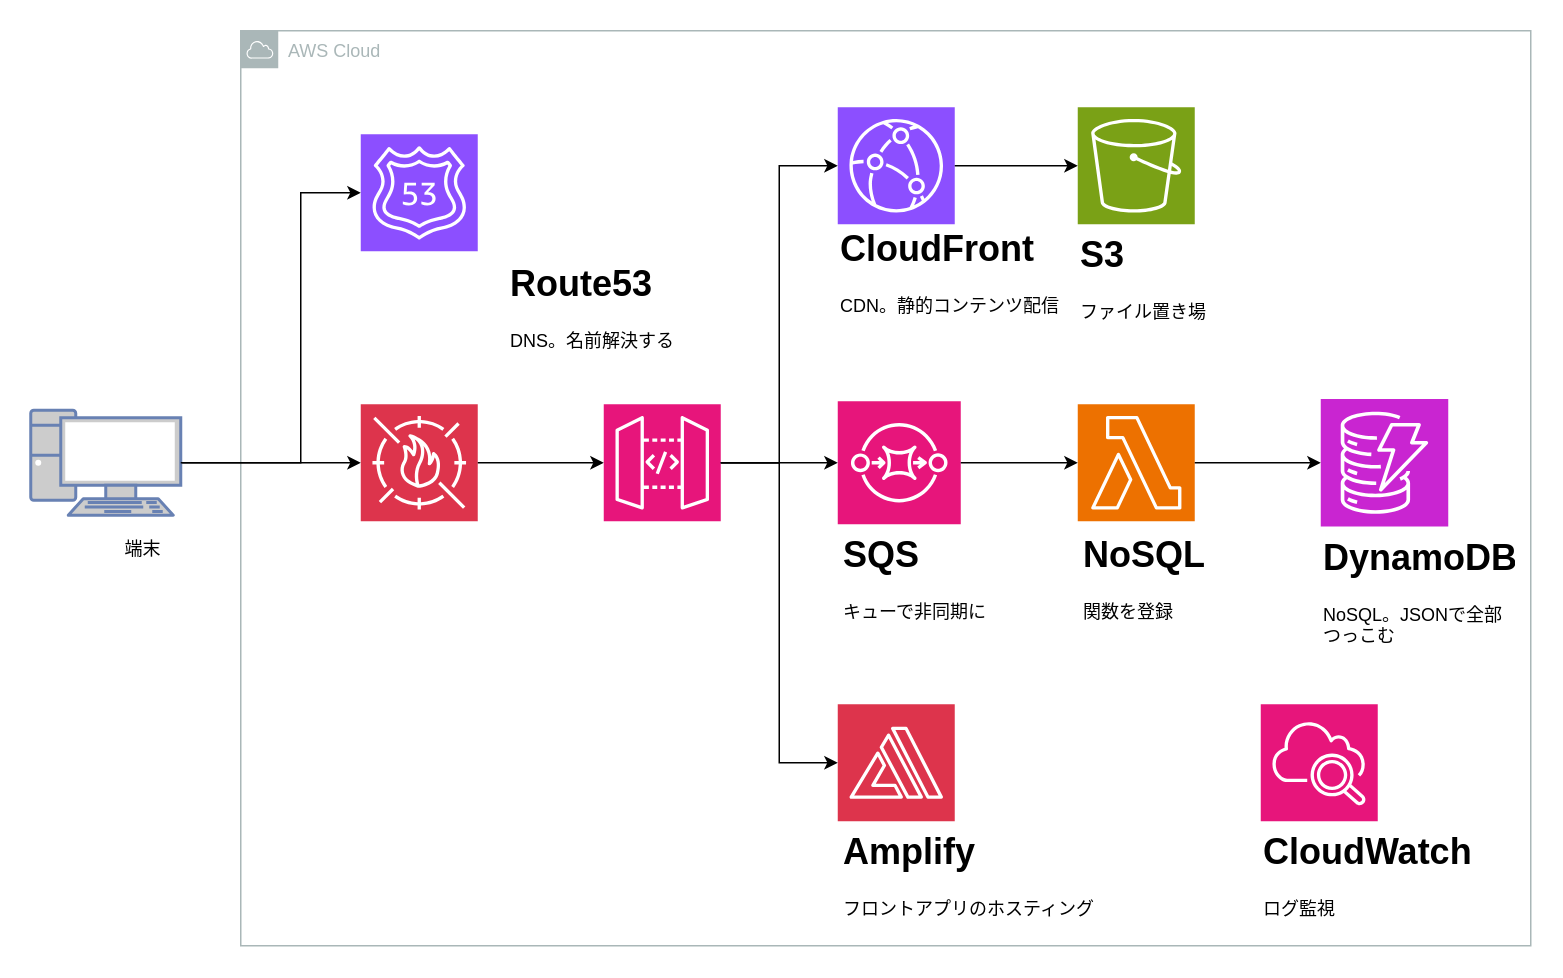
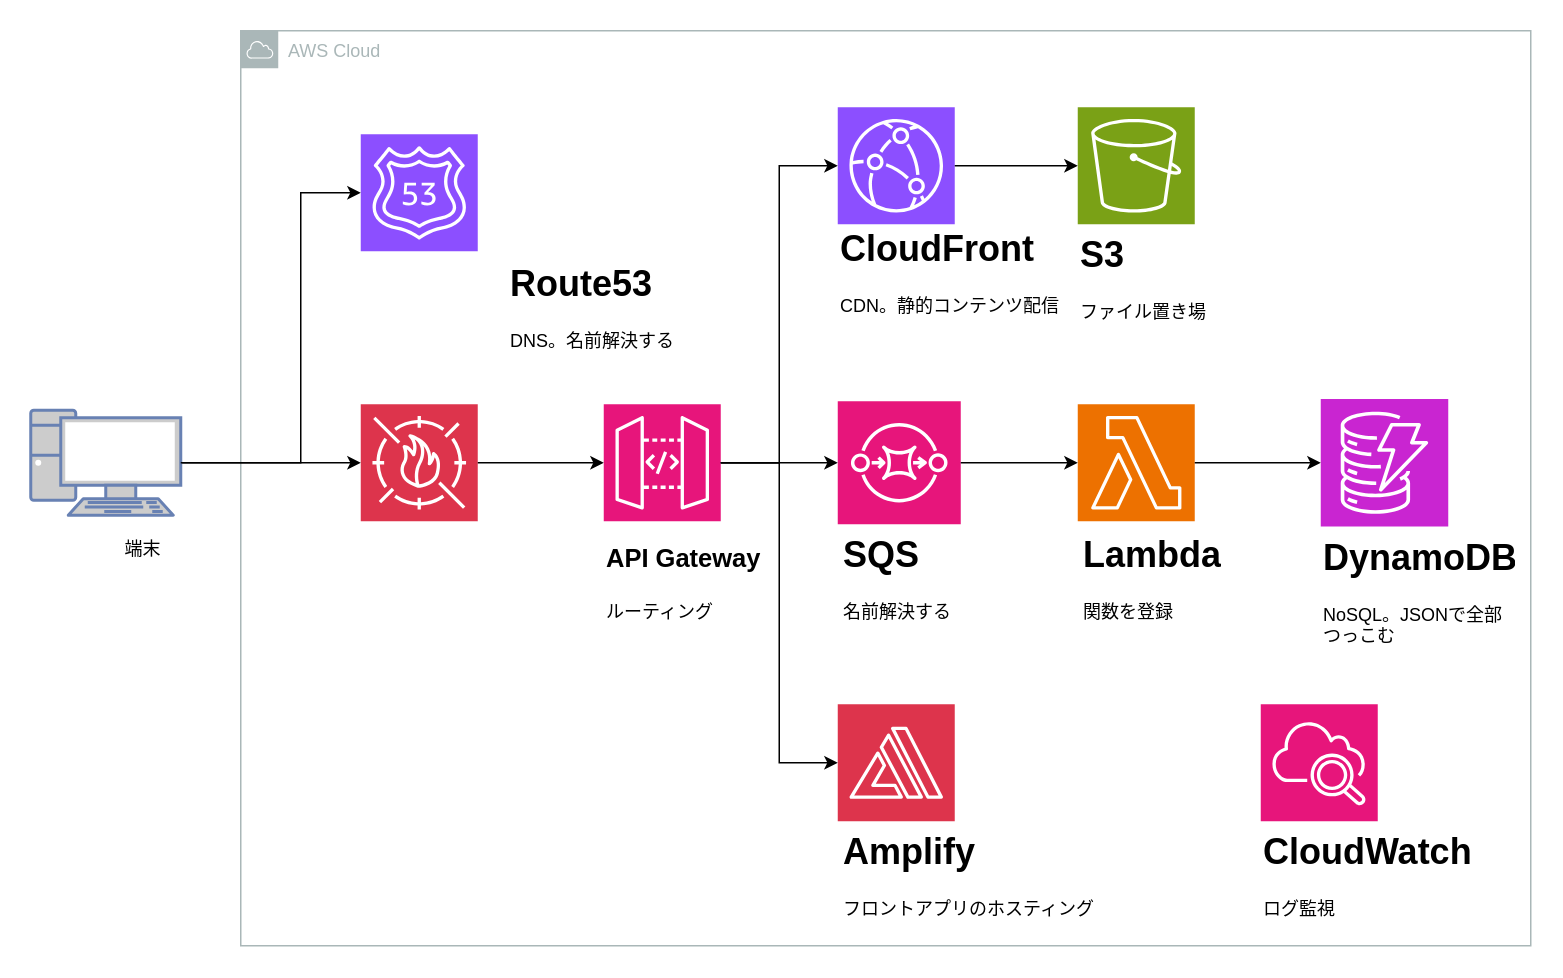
(916, 556) -> (898, 556)
(1129, 556) -> (1129, 556)
none -> (686, 577)
